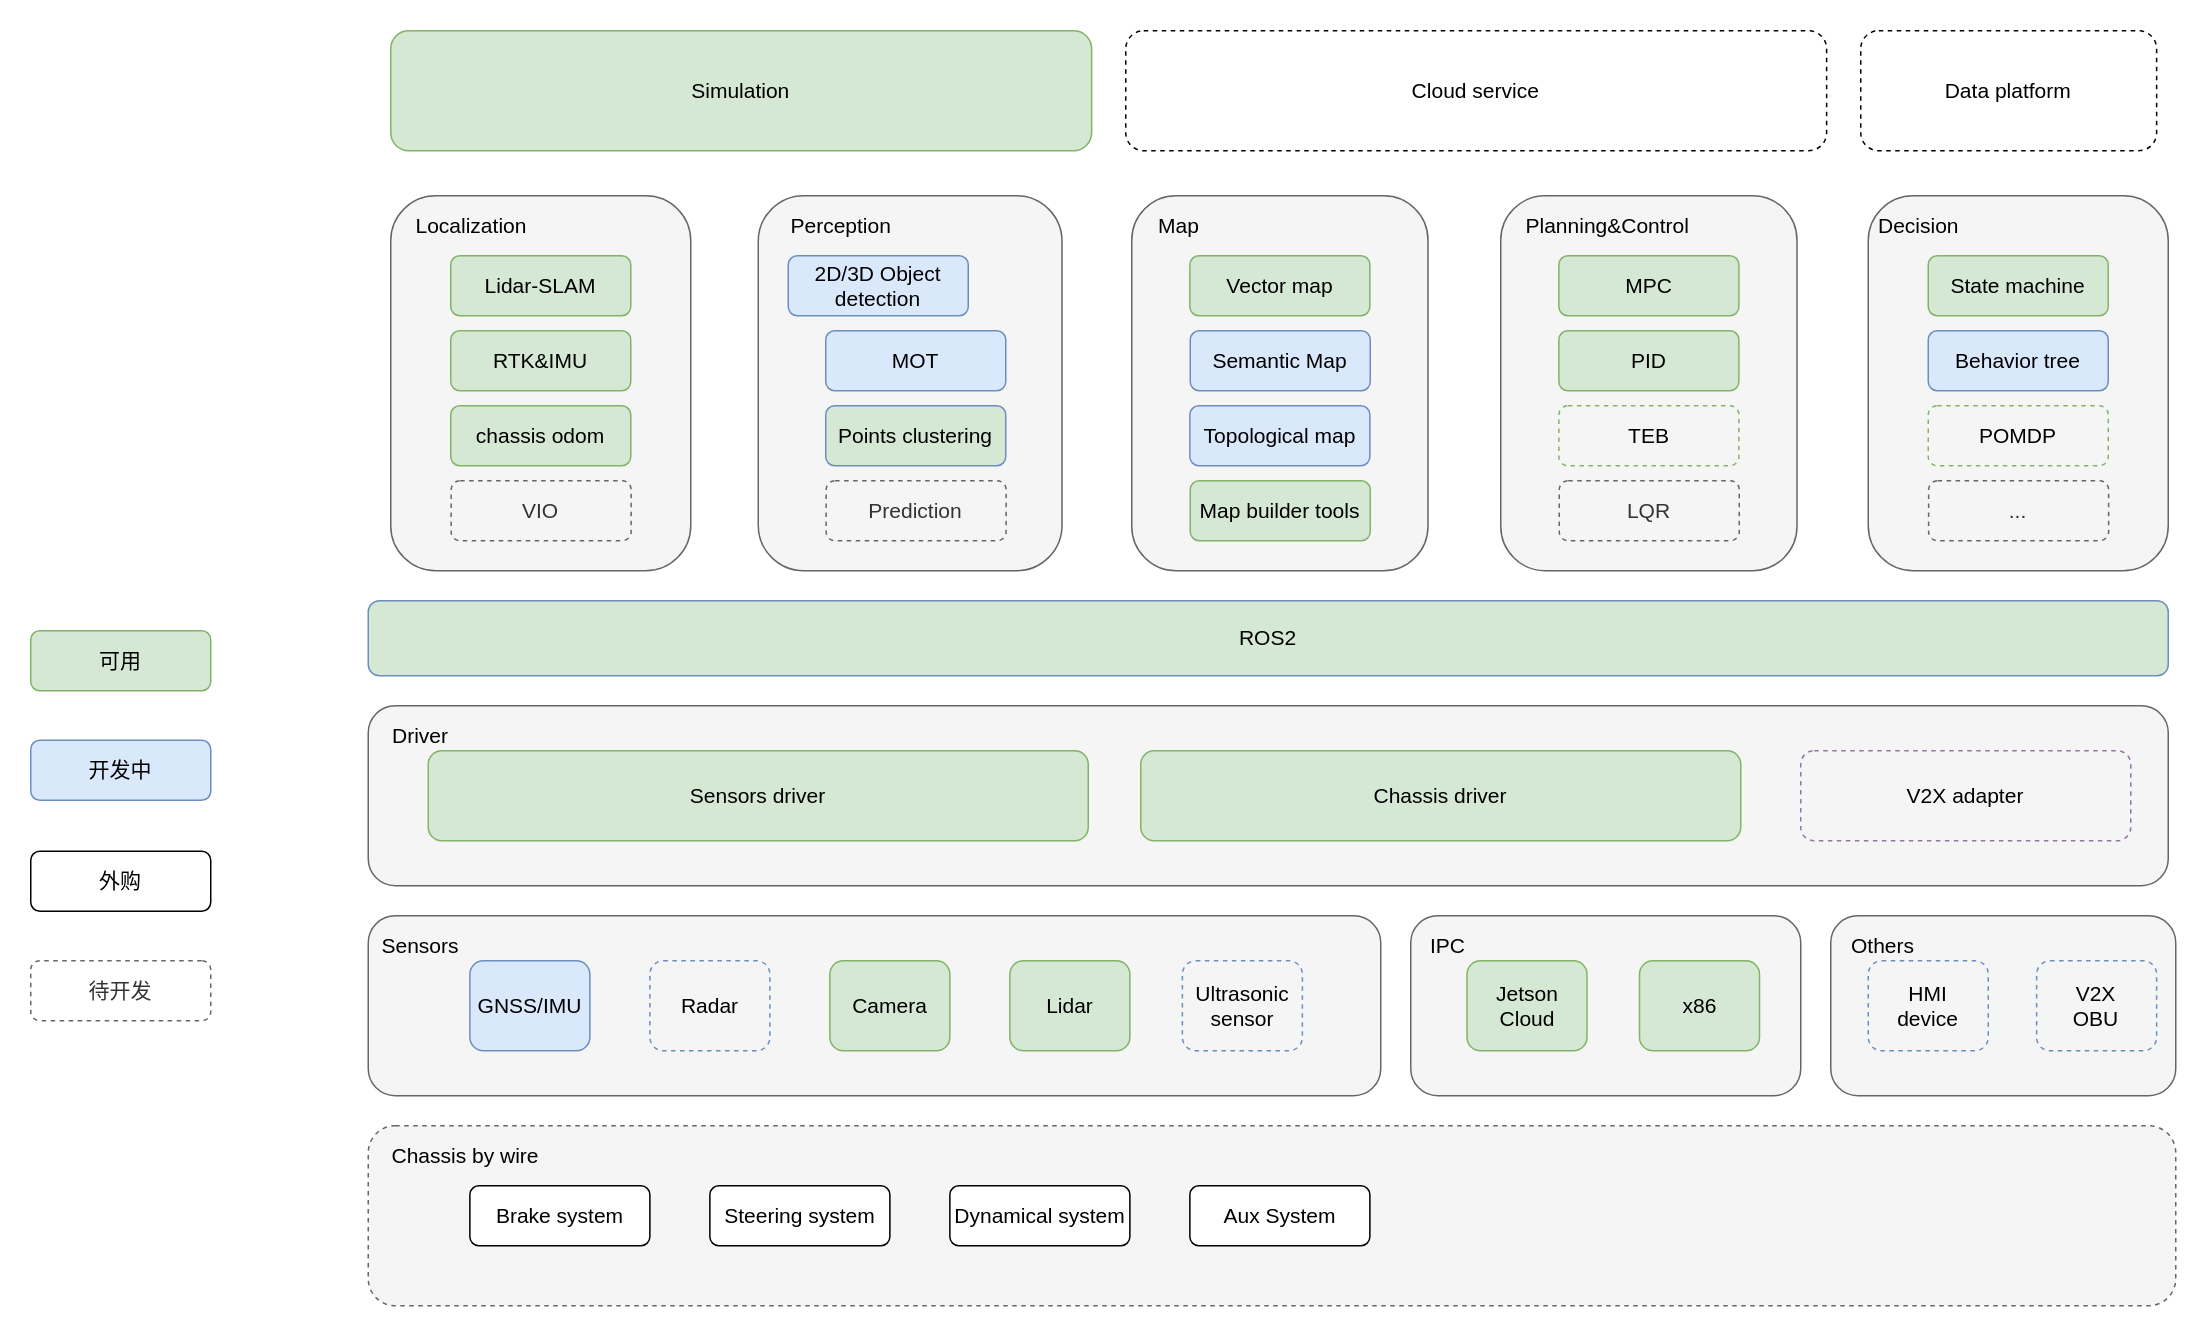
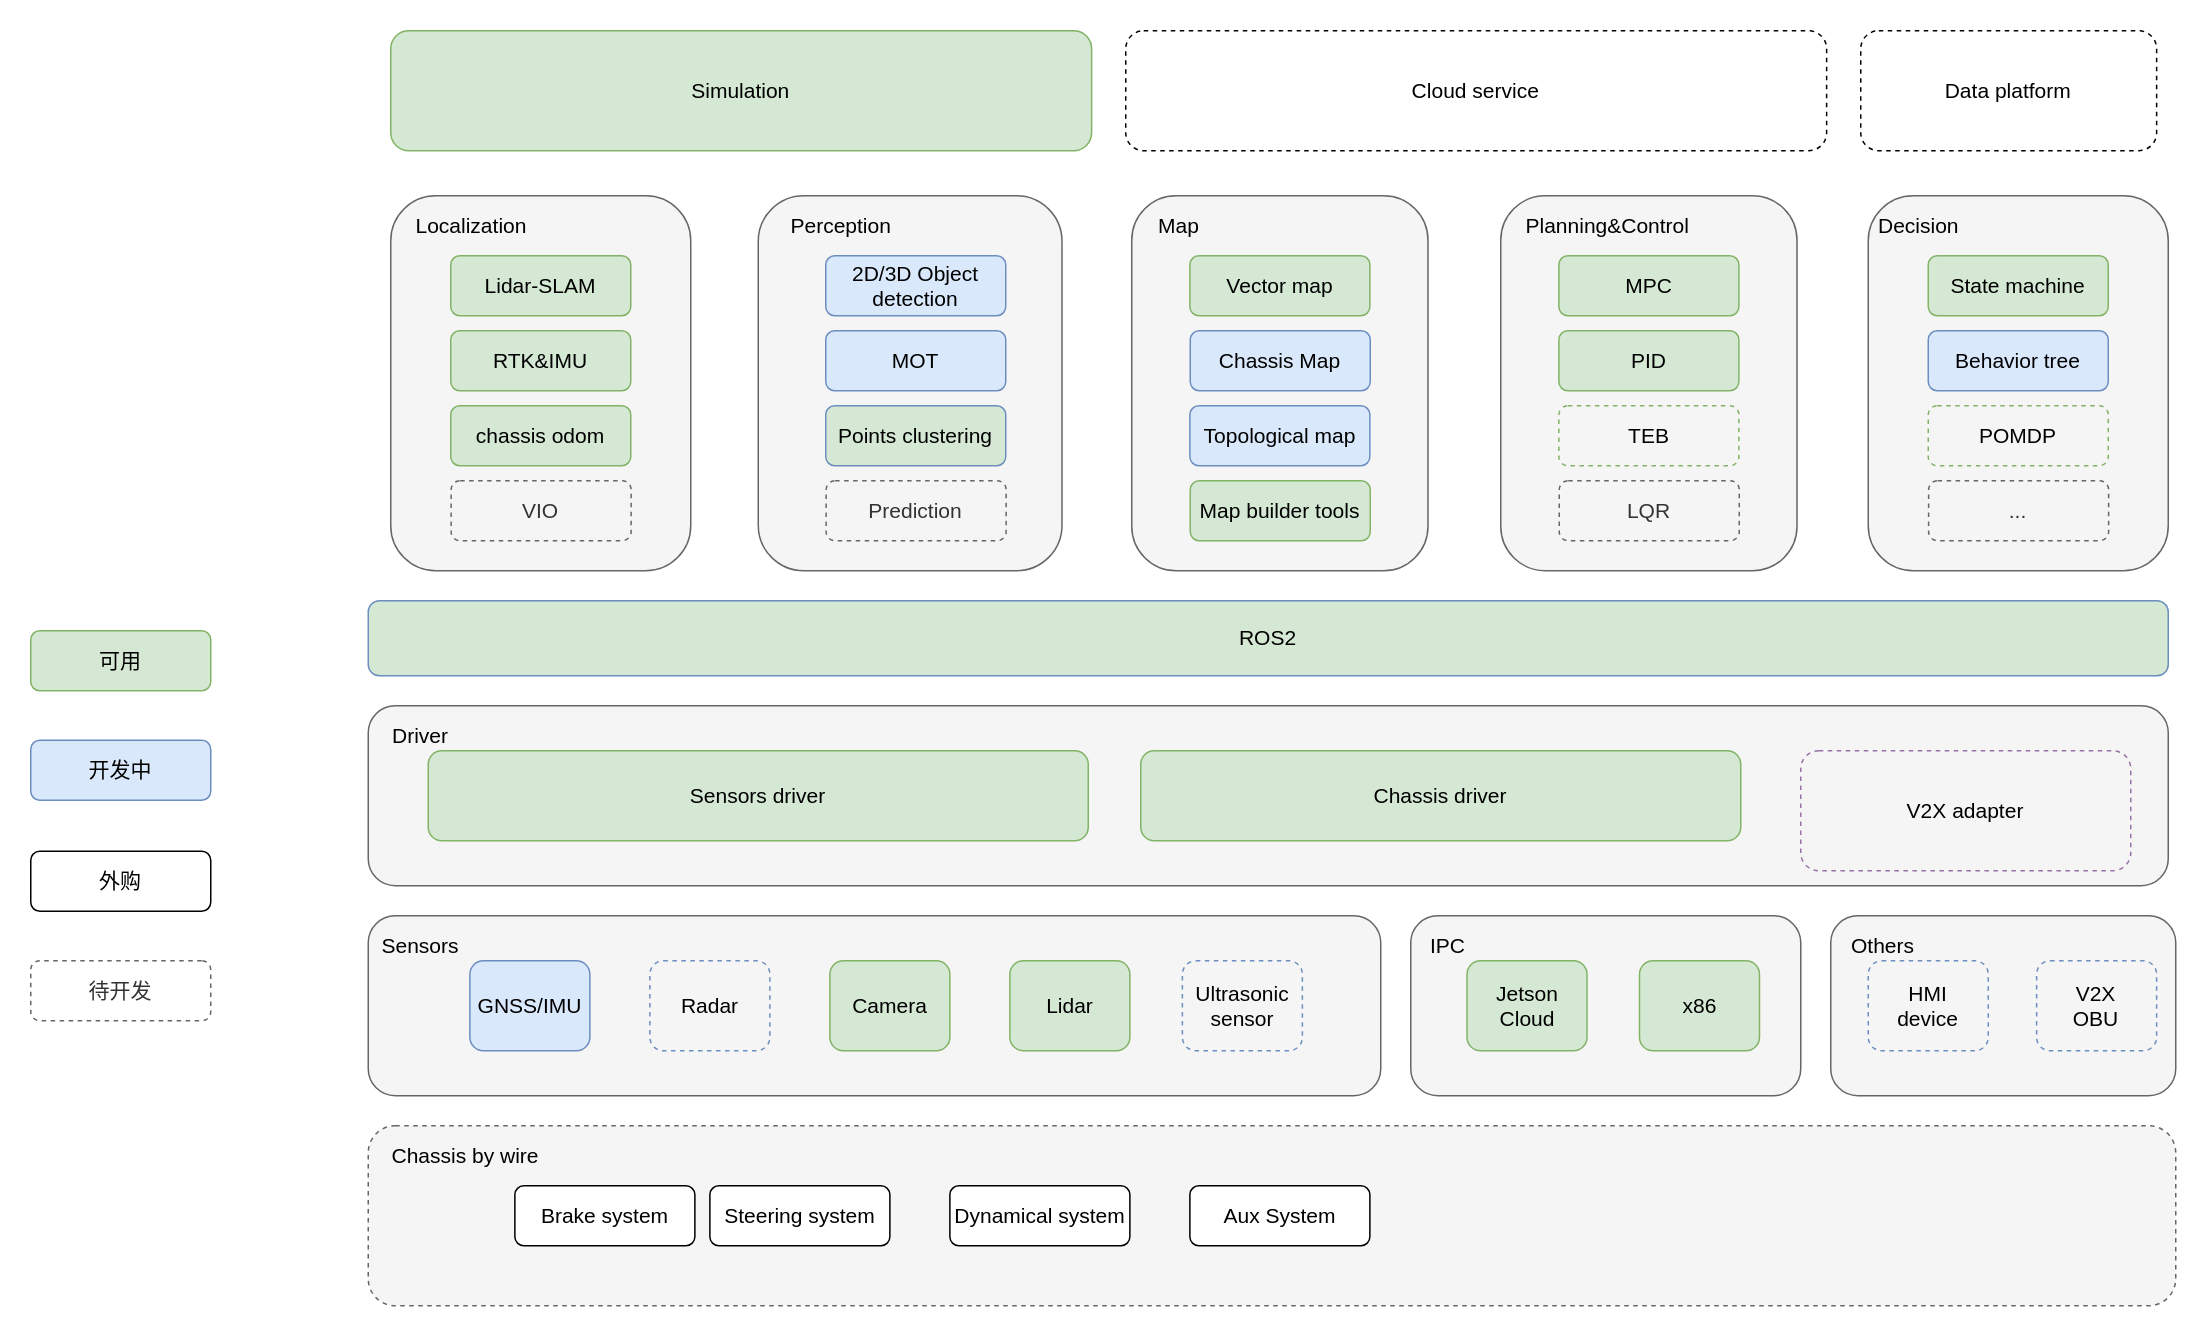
(878, 286) -> (916, 286)
(1280, 361) -> (1280, 361)
(1966, 796) -> (1966, 811)
(560, 1216) -> (605, 1216)
